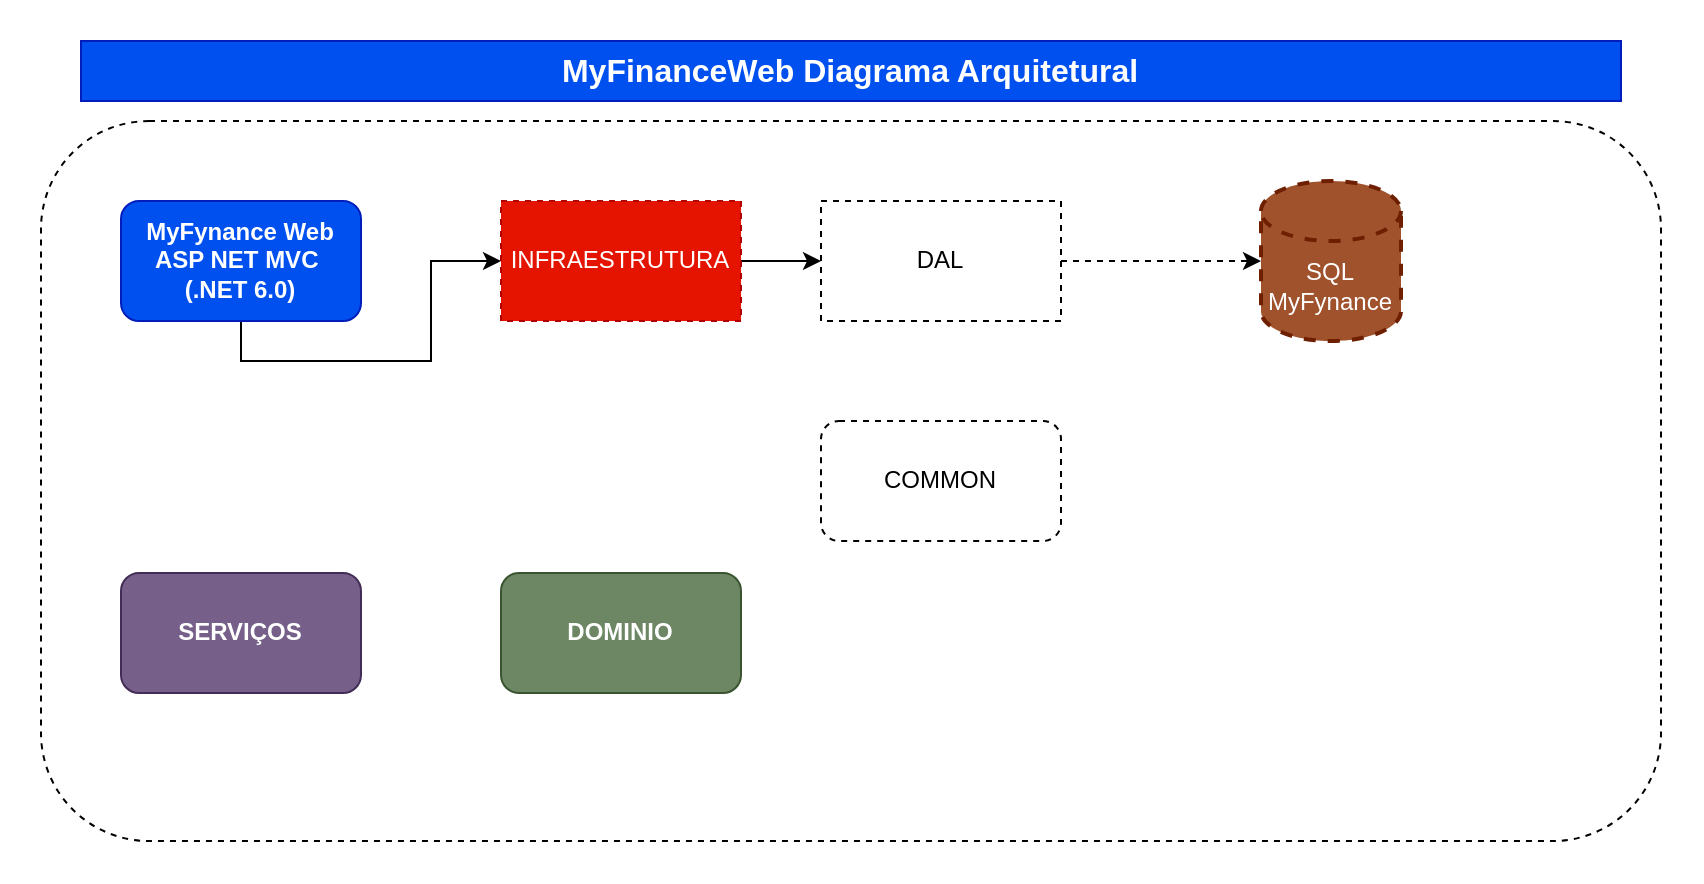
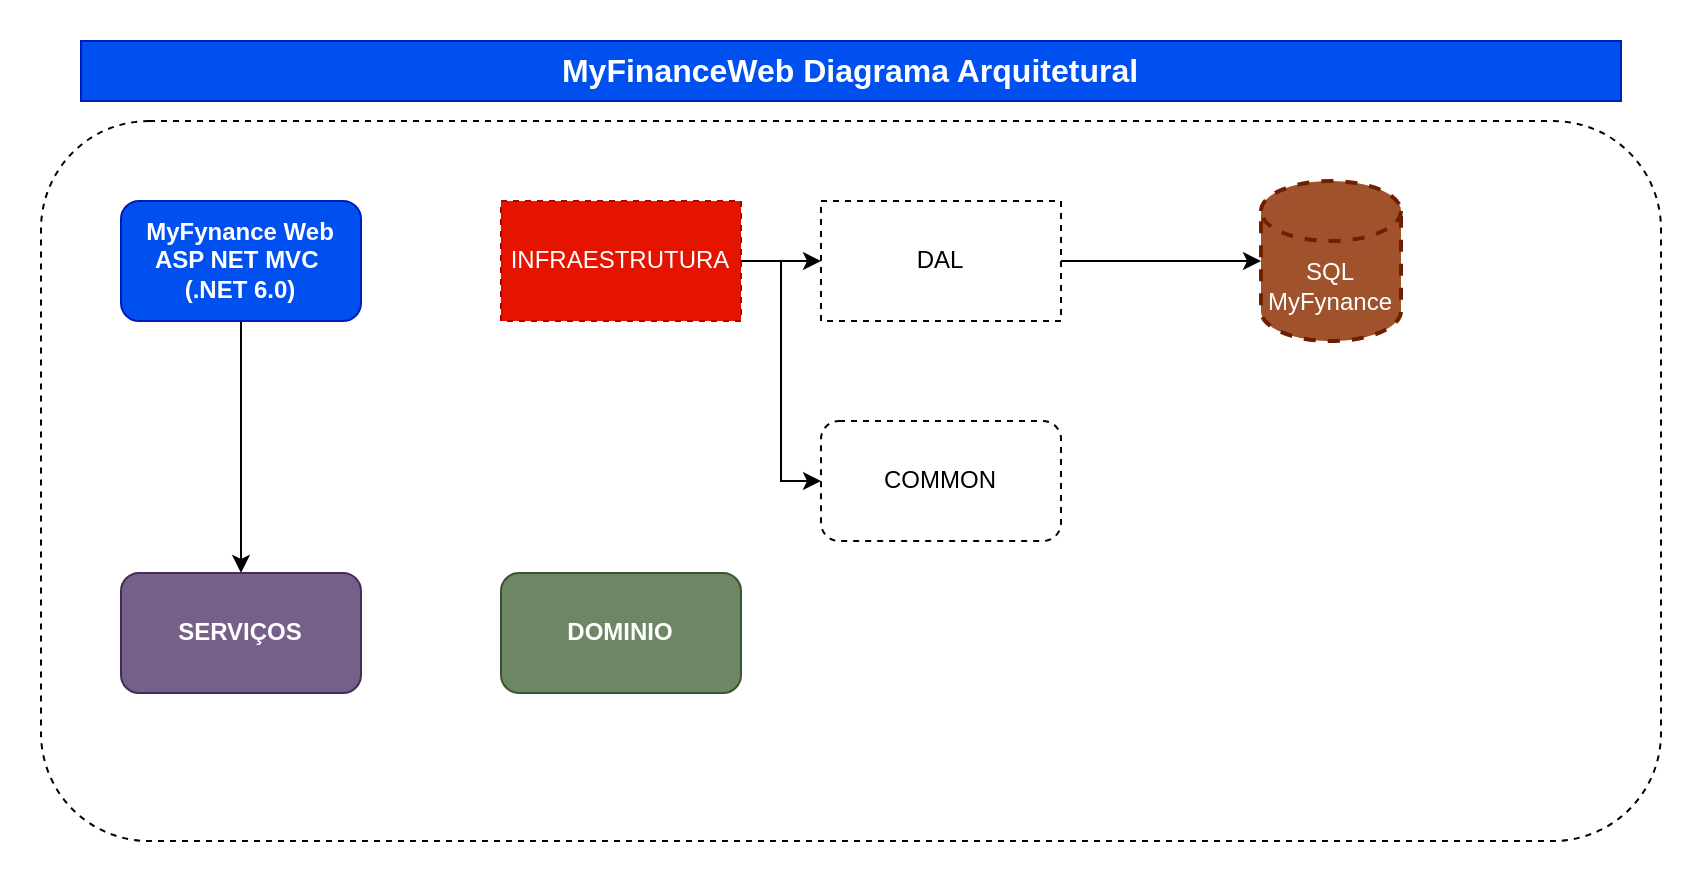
(1153, 261) -> (1153, 261)
(413, 361) -> (241, 459)
none -> (781, 386)
